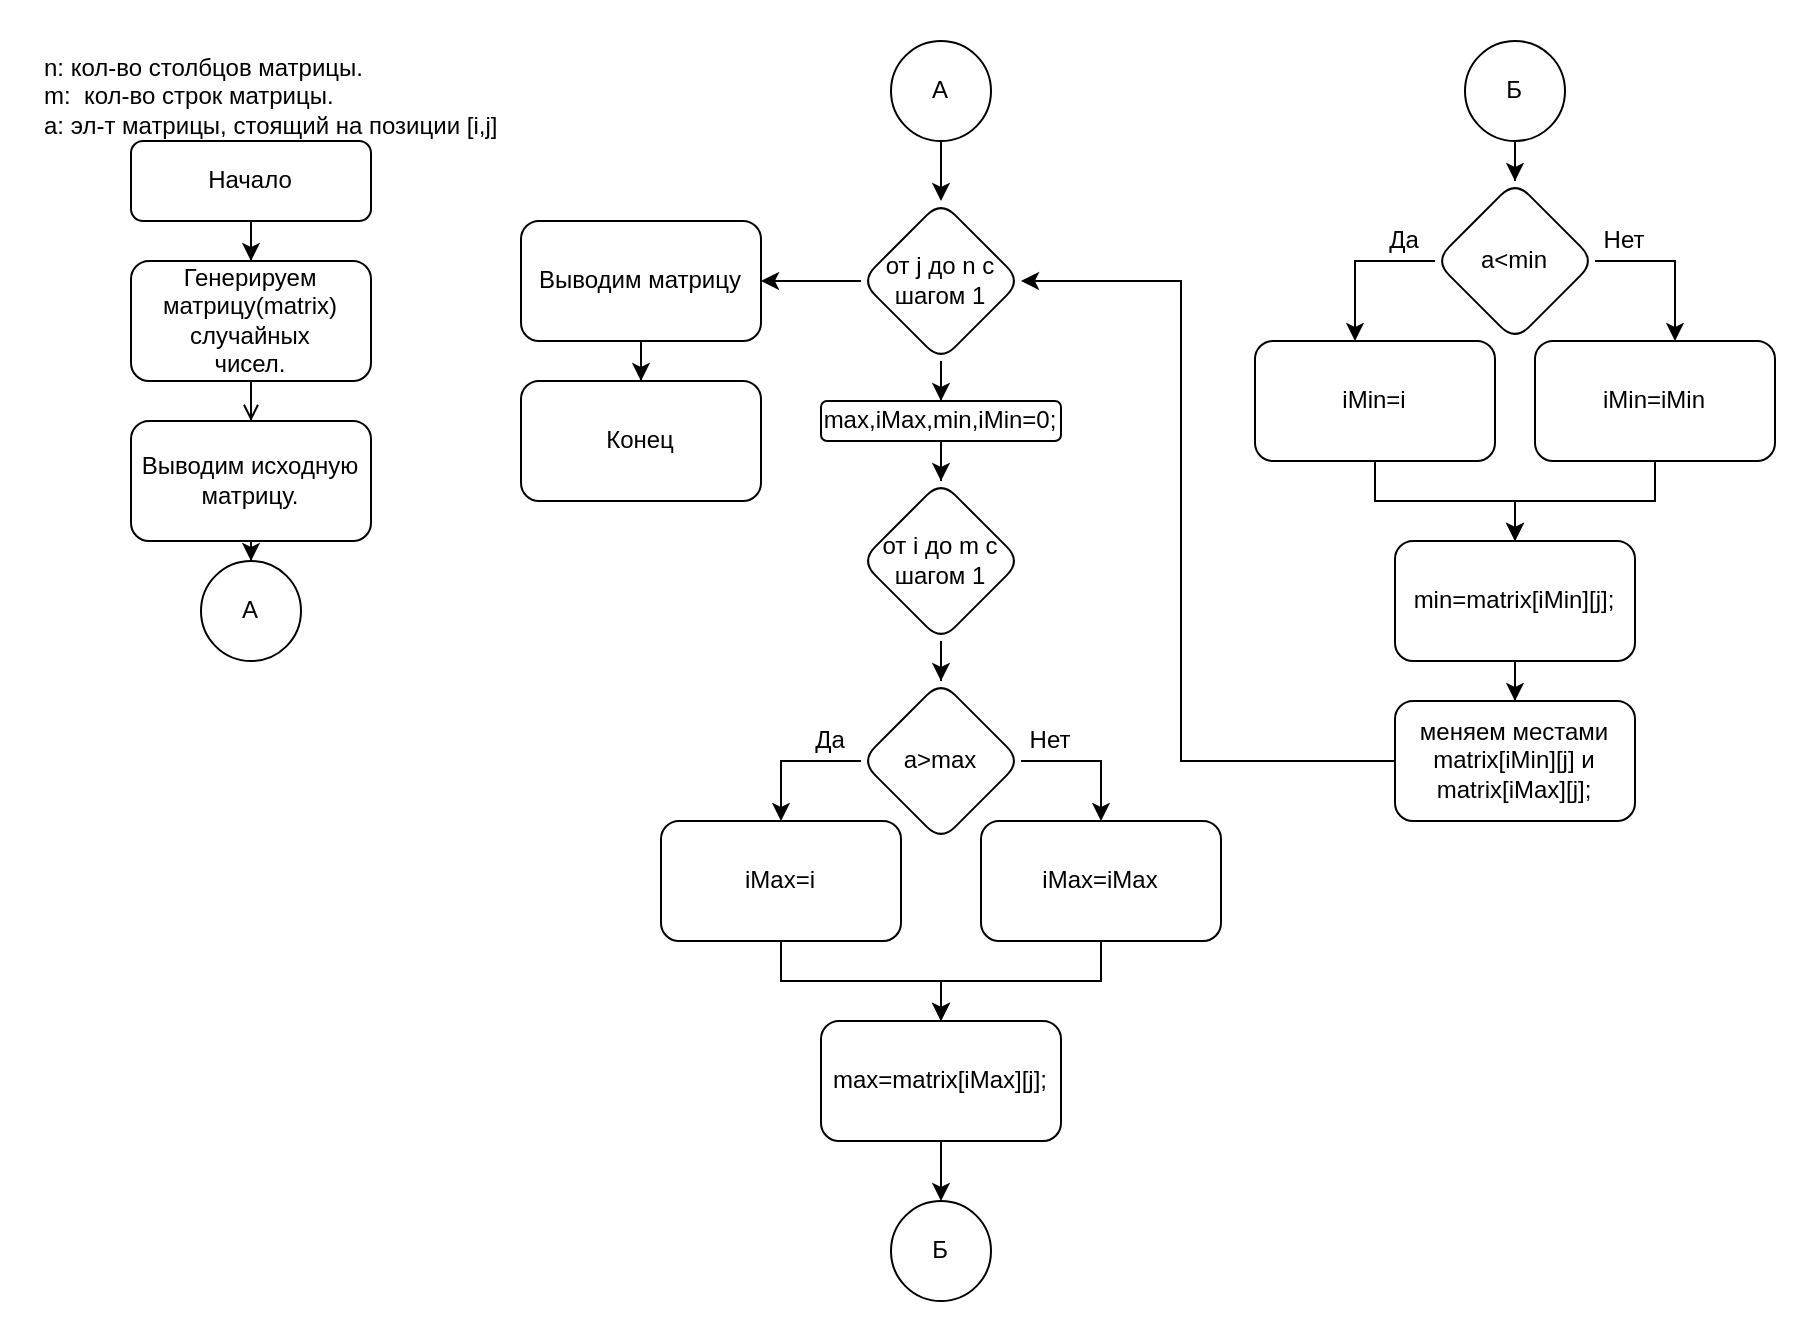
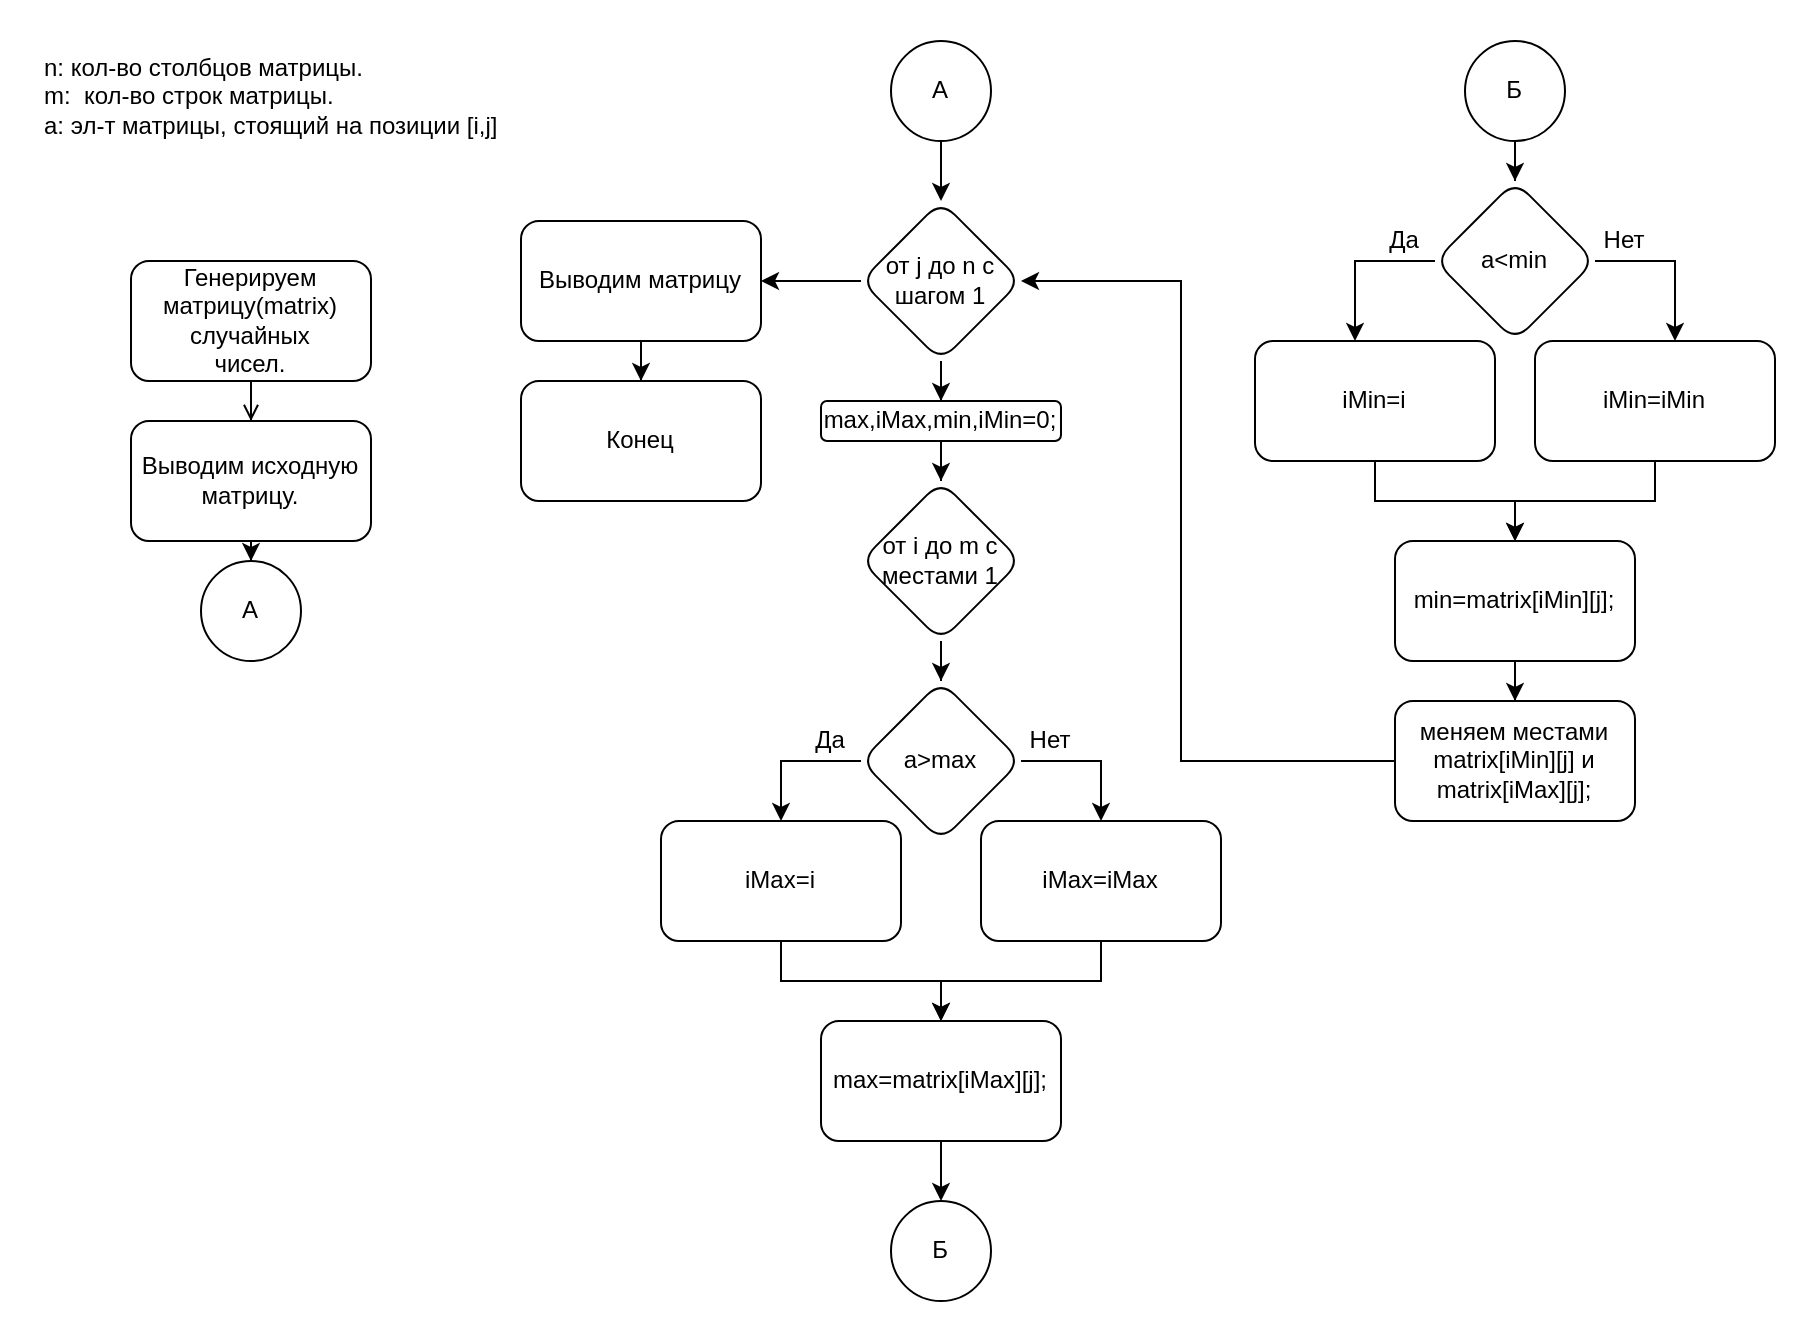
(251, 181) -> none
(251, 248) -> none
(941, 561) -> (941, 561)
